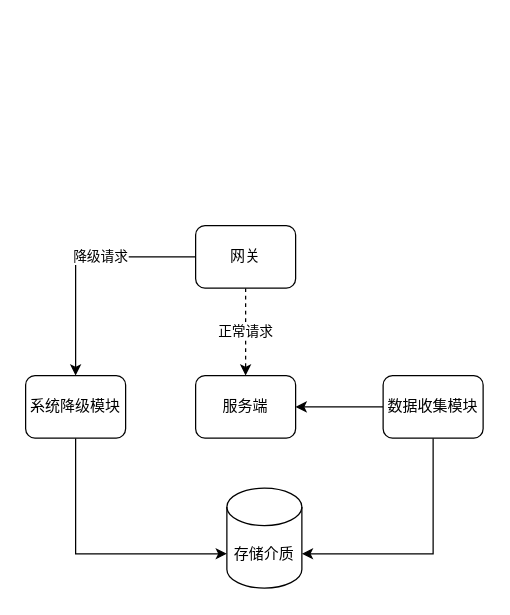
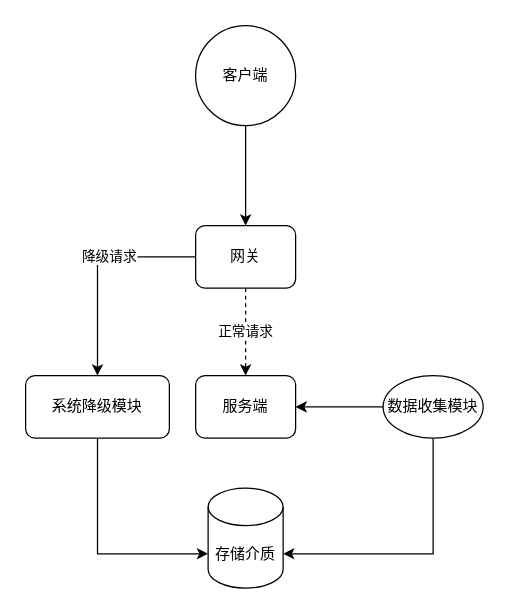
none -> (246, 76)
none -> (246, 172)
(76, 407) -> (98, 407)
(433, 407) -> (433, 407)
(264, 538) -> (246, 538)
